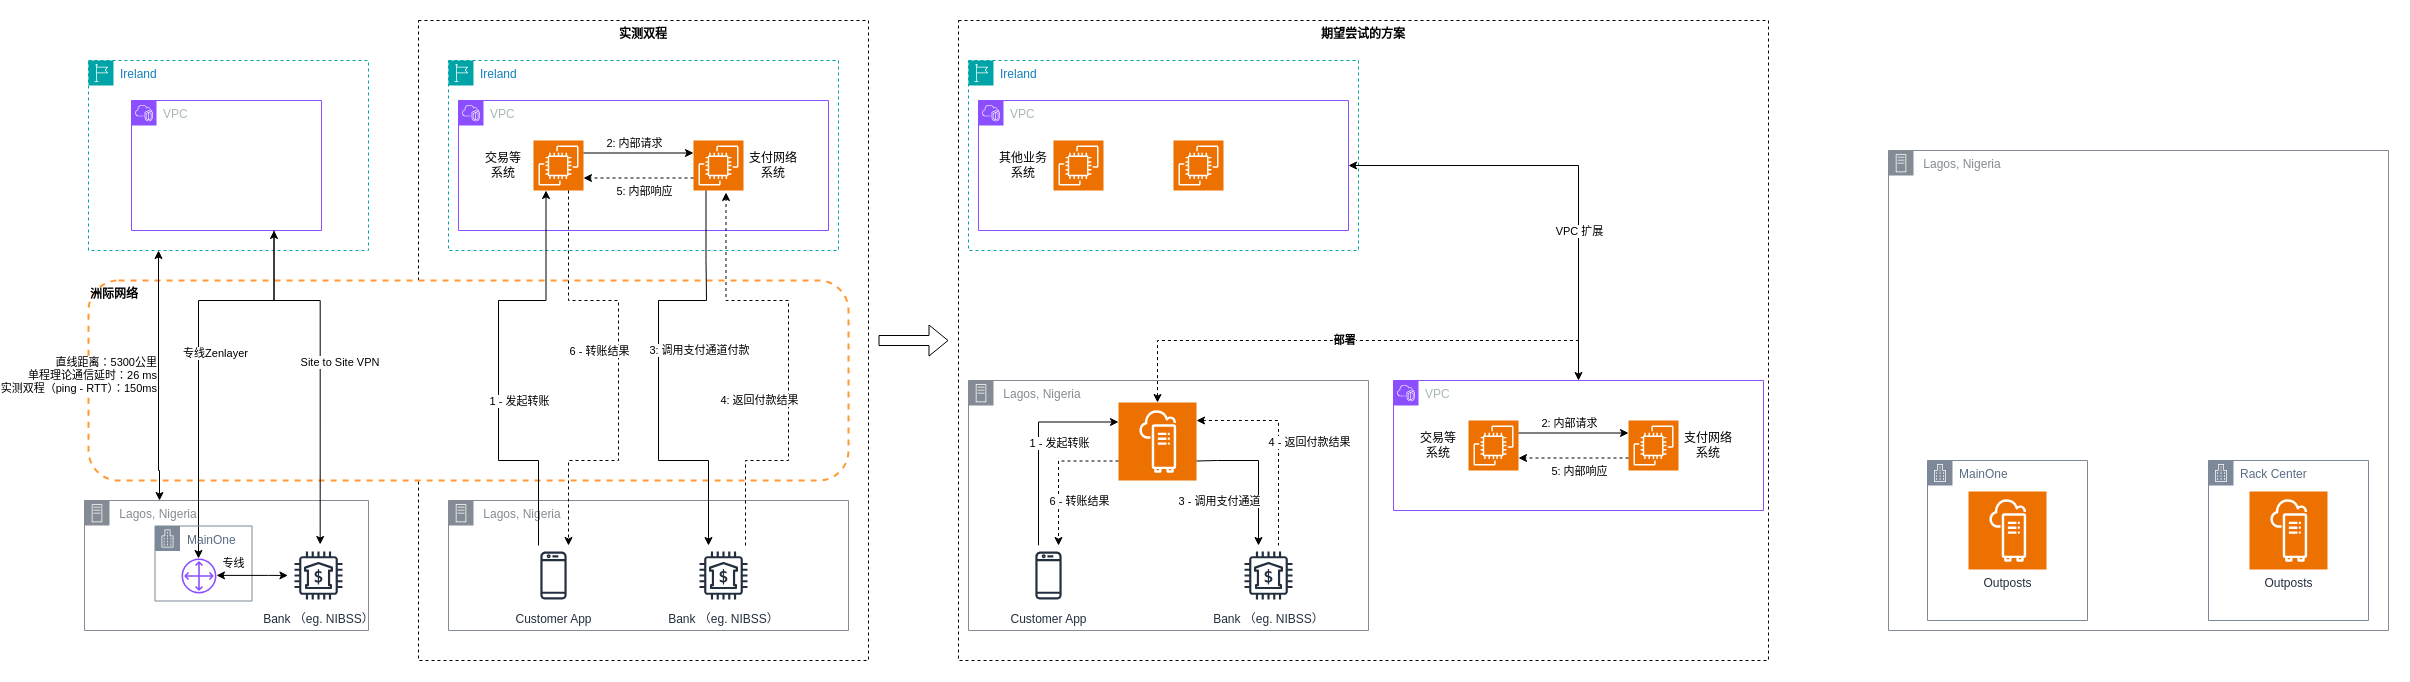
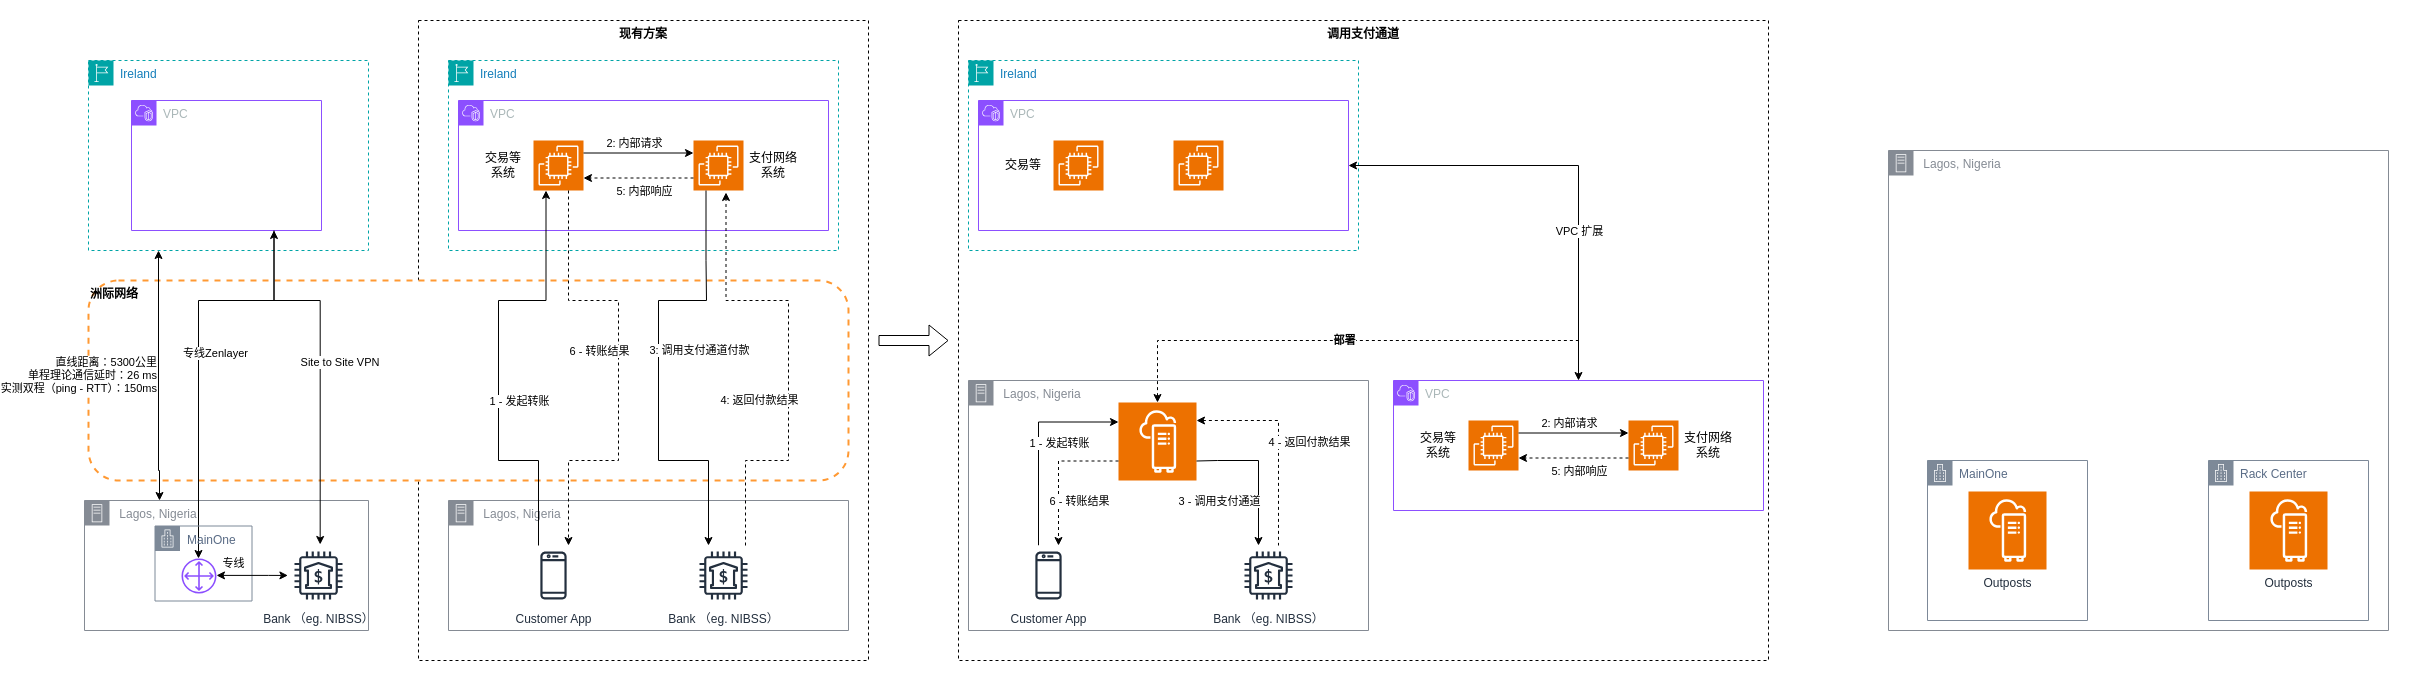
(644, 35) -> (644, 35)
(1364, 35) -> (1364, 35)
(1024, 166) -> (1024, 166)
